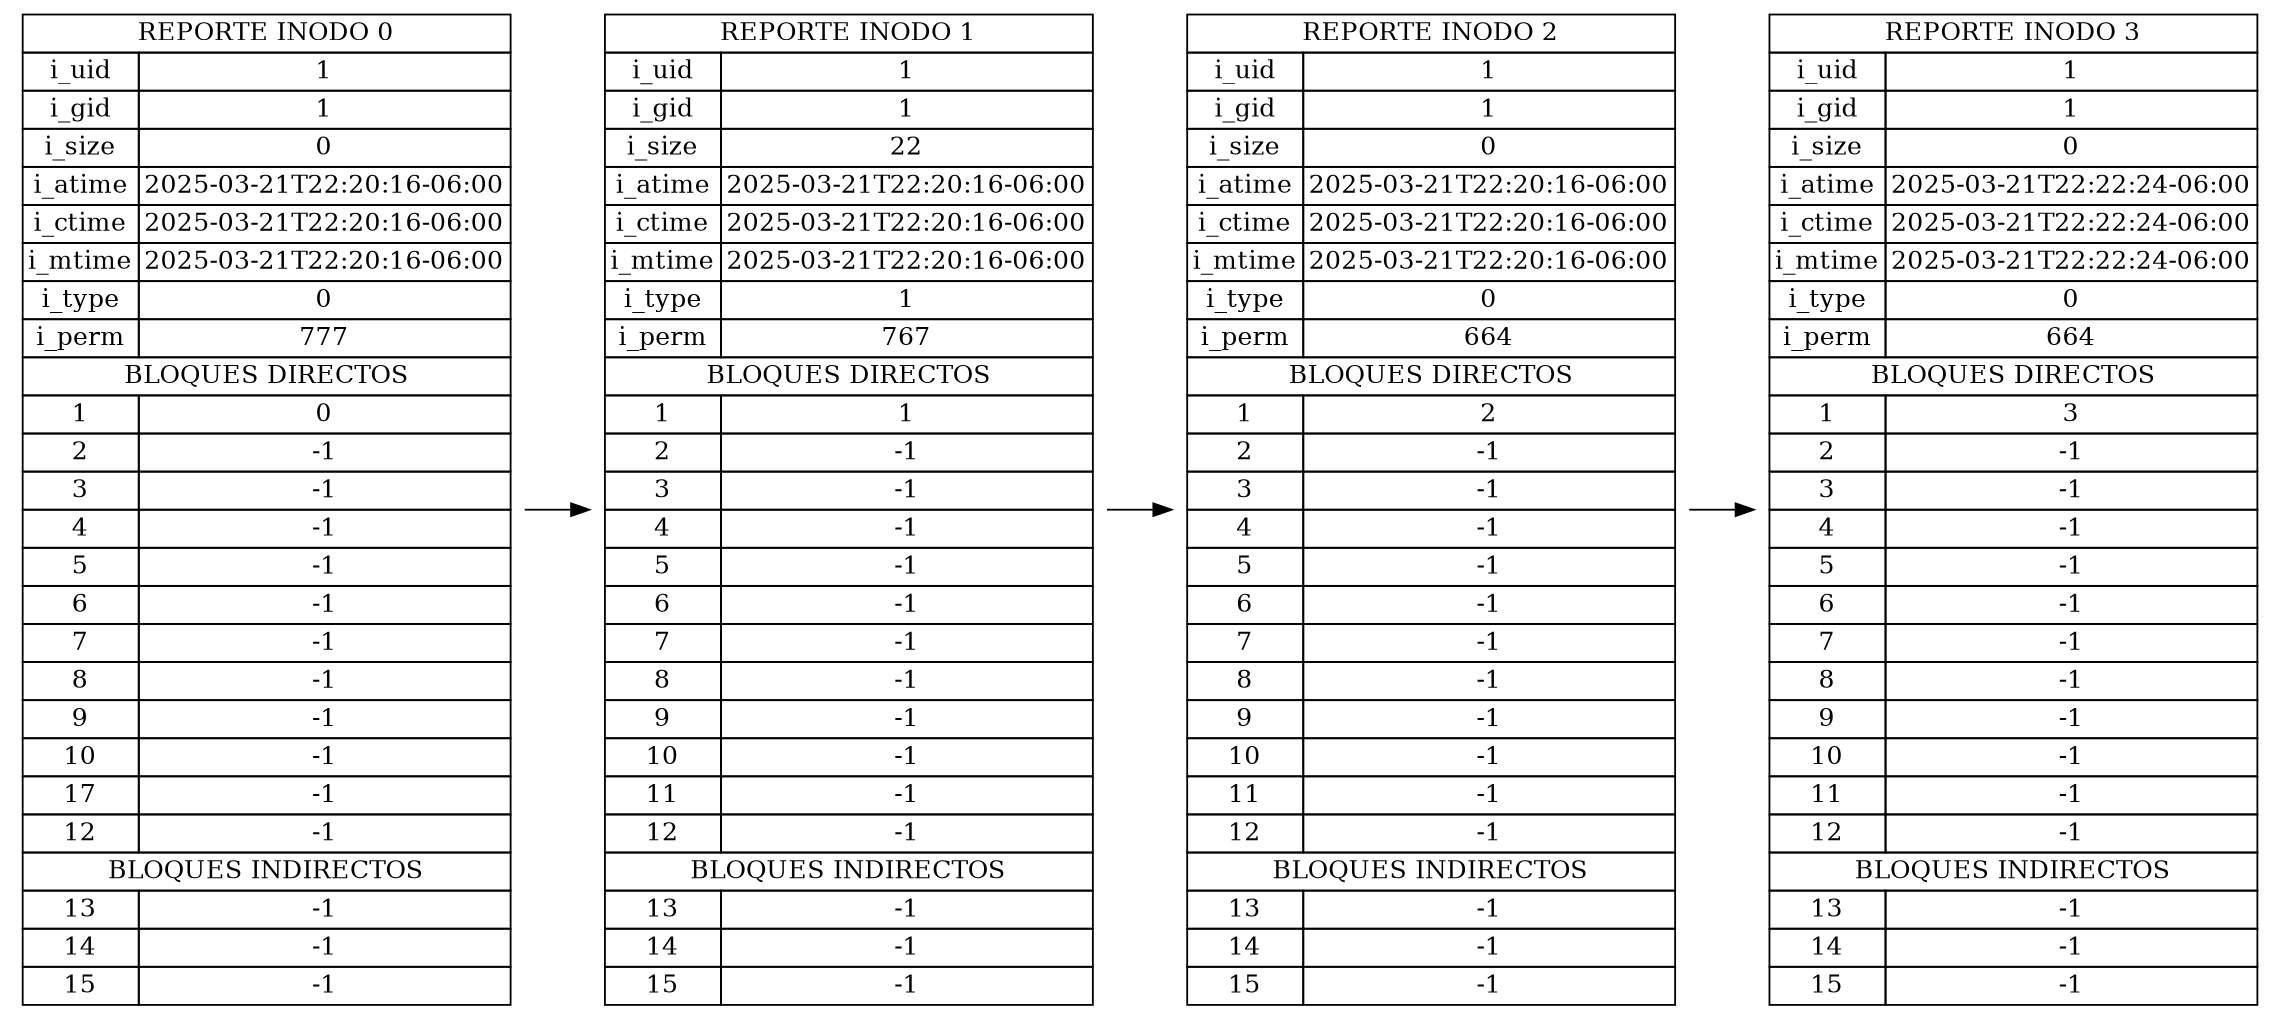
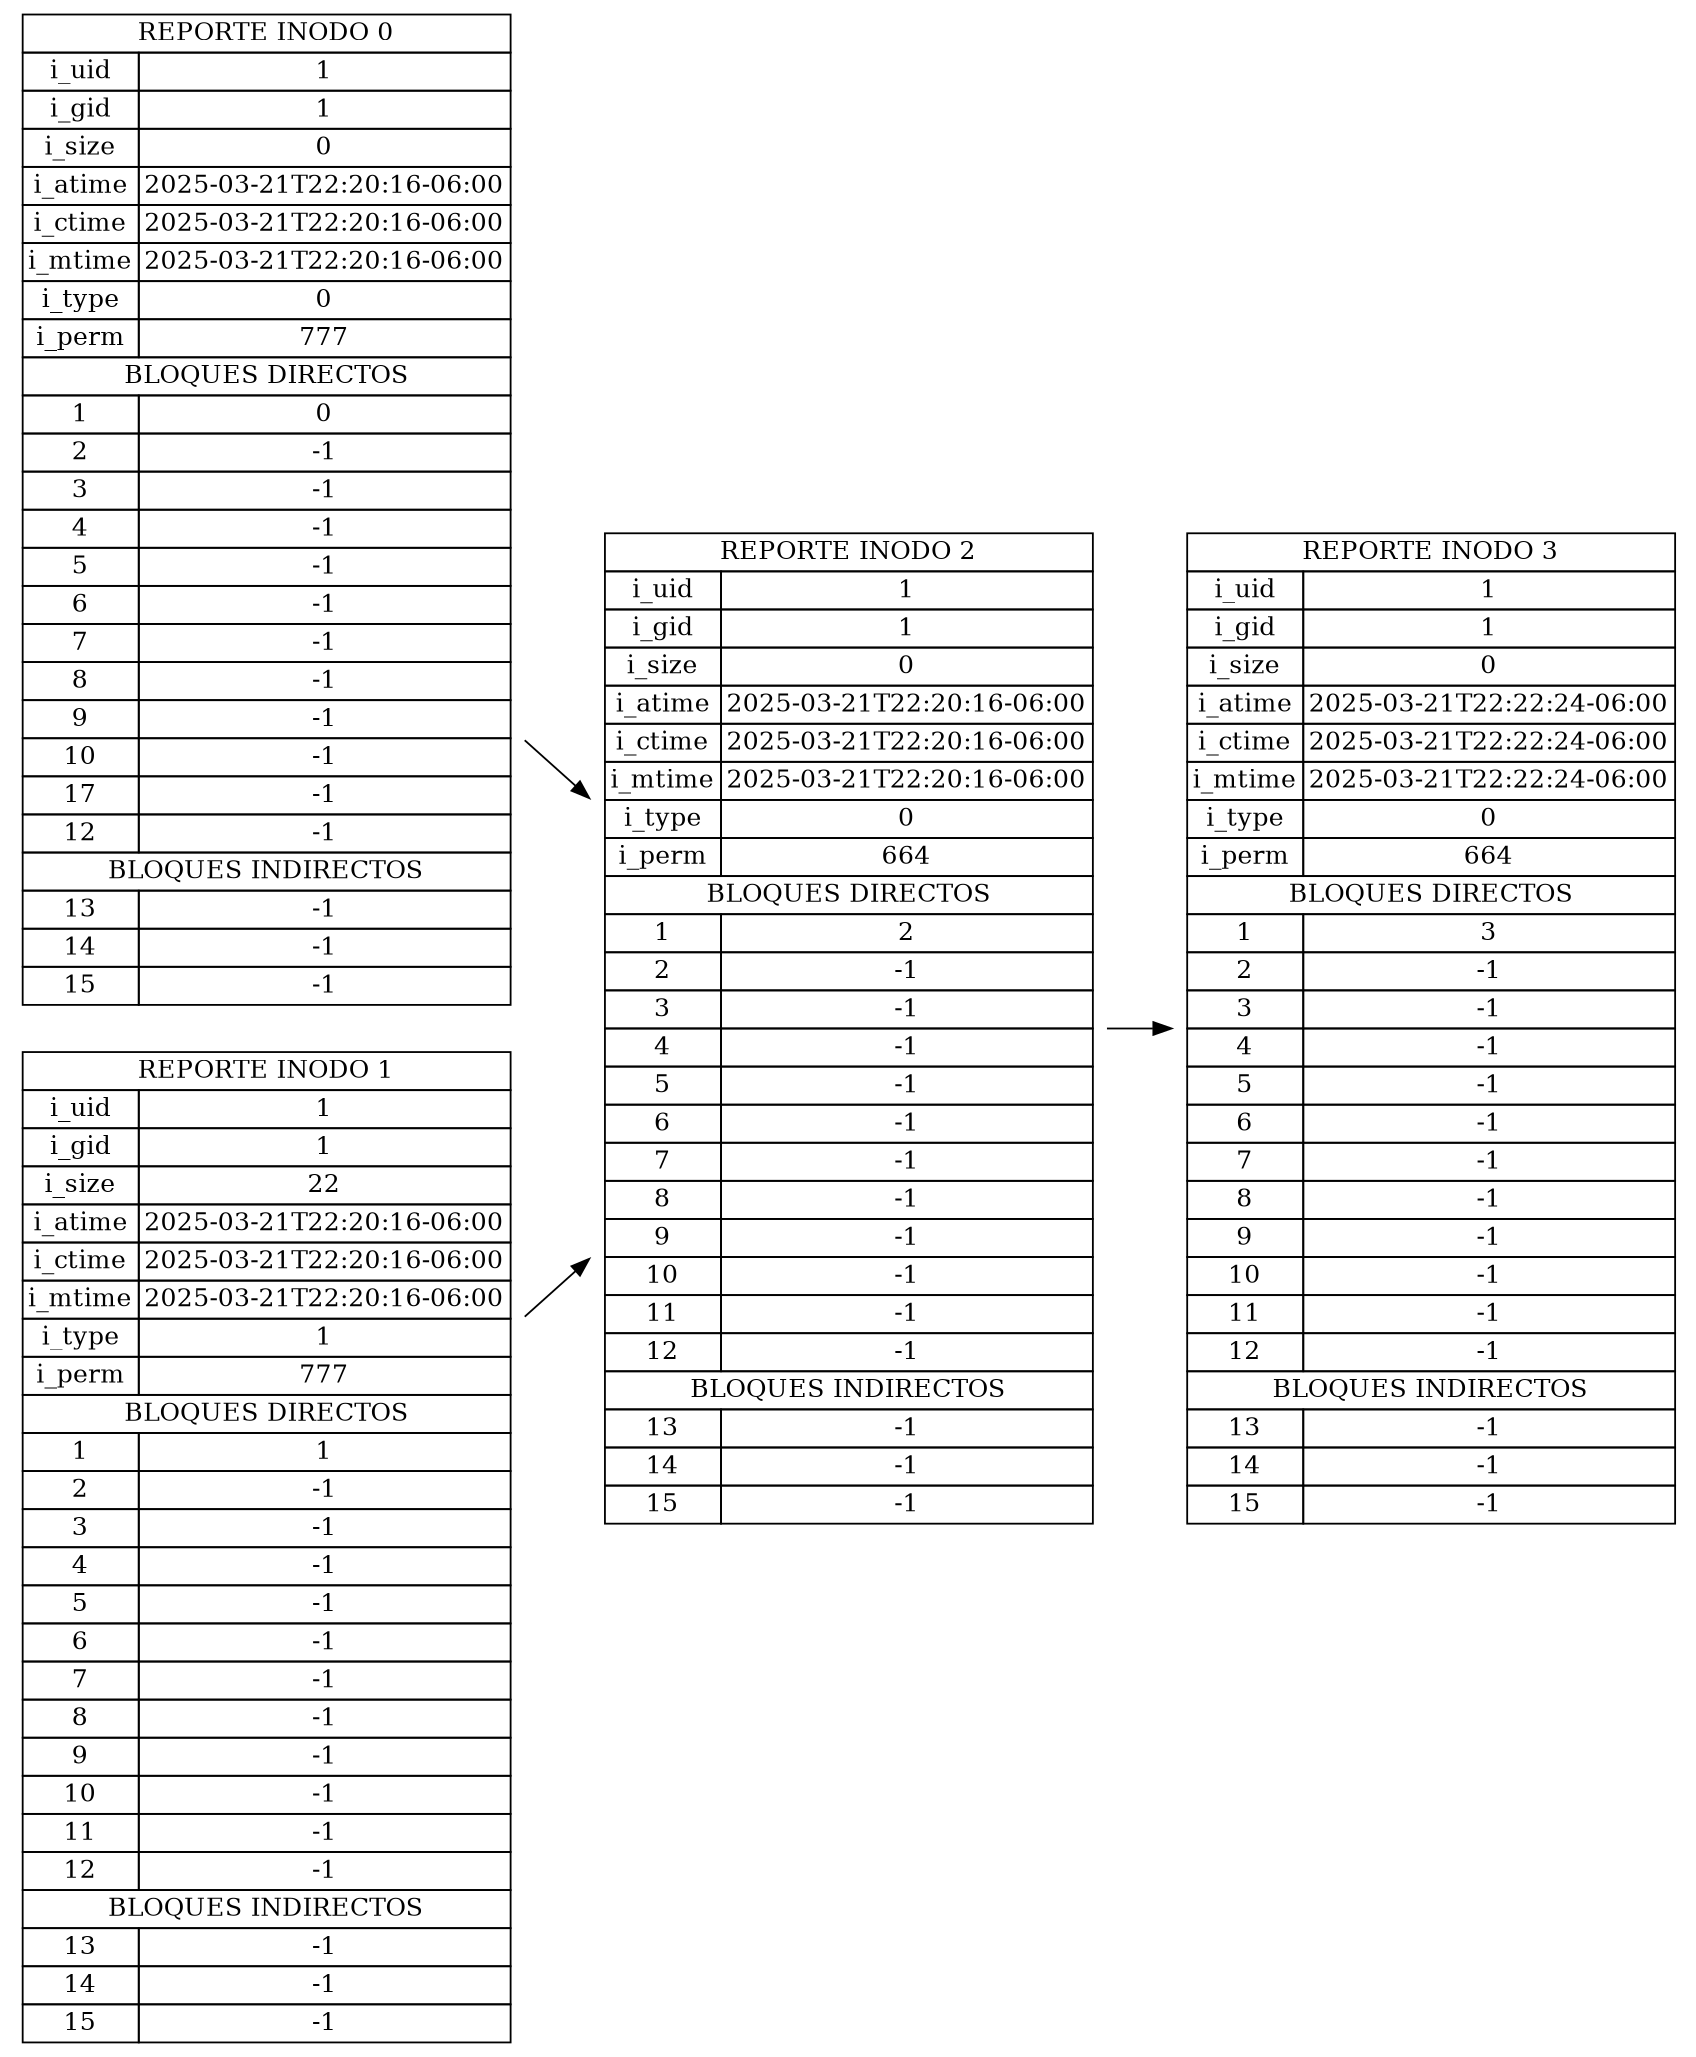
(907, 337) -> (325, 1375)
(548, 510) -> (550, 763)
